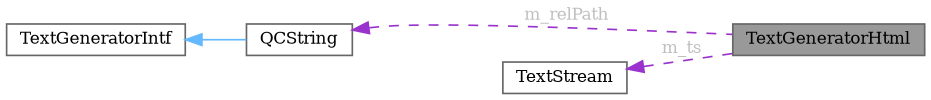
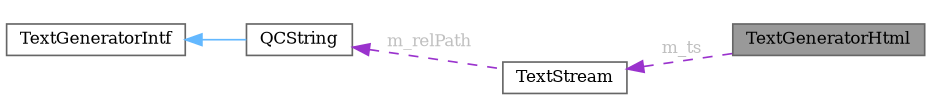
(551, 27) -> (436, 59)
